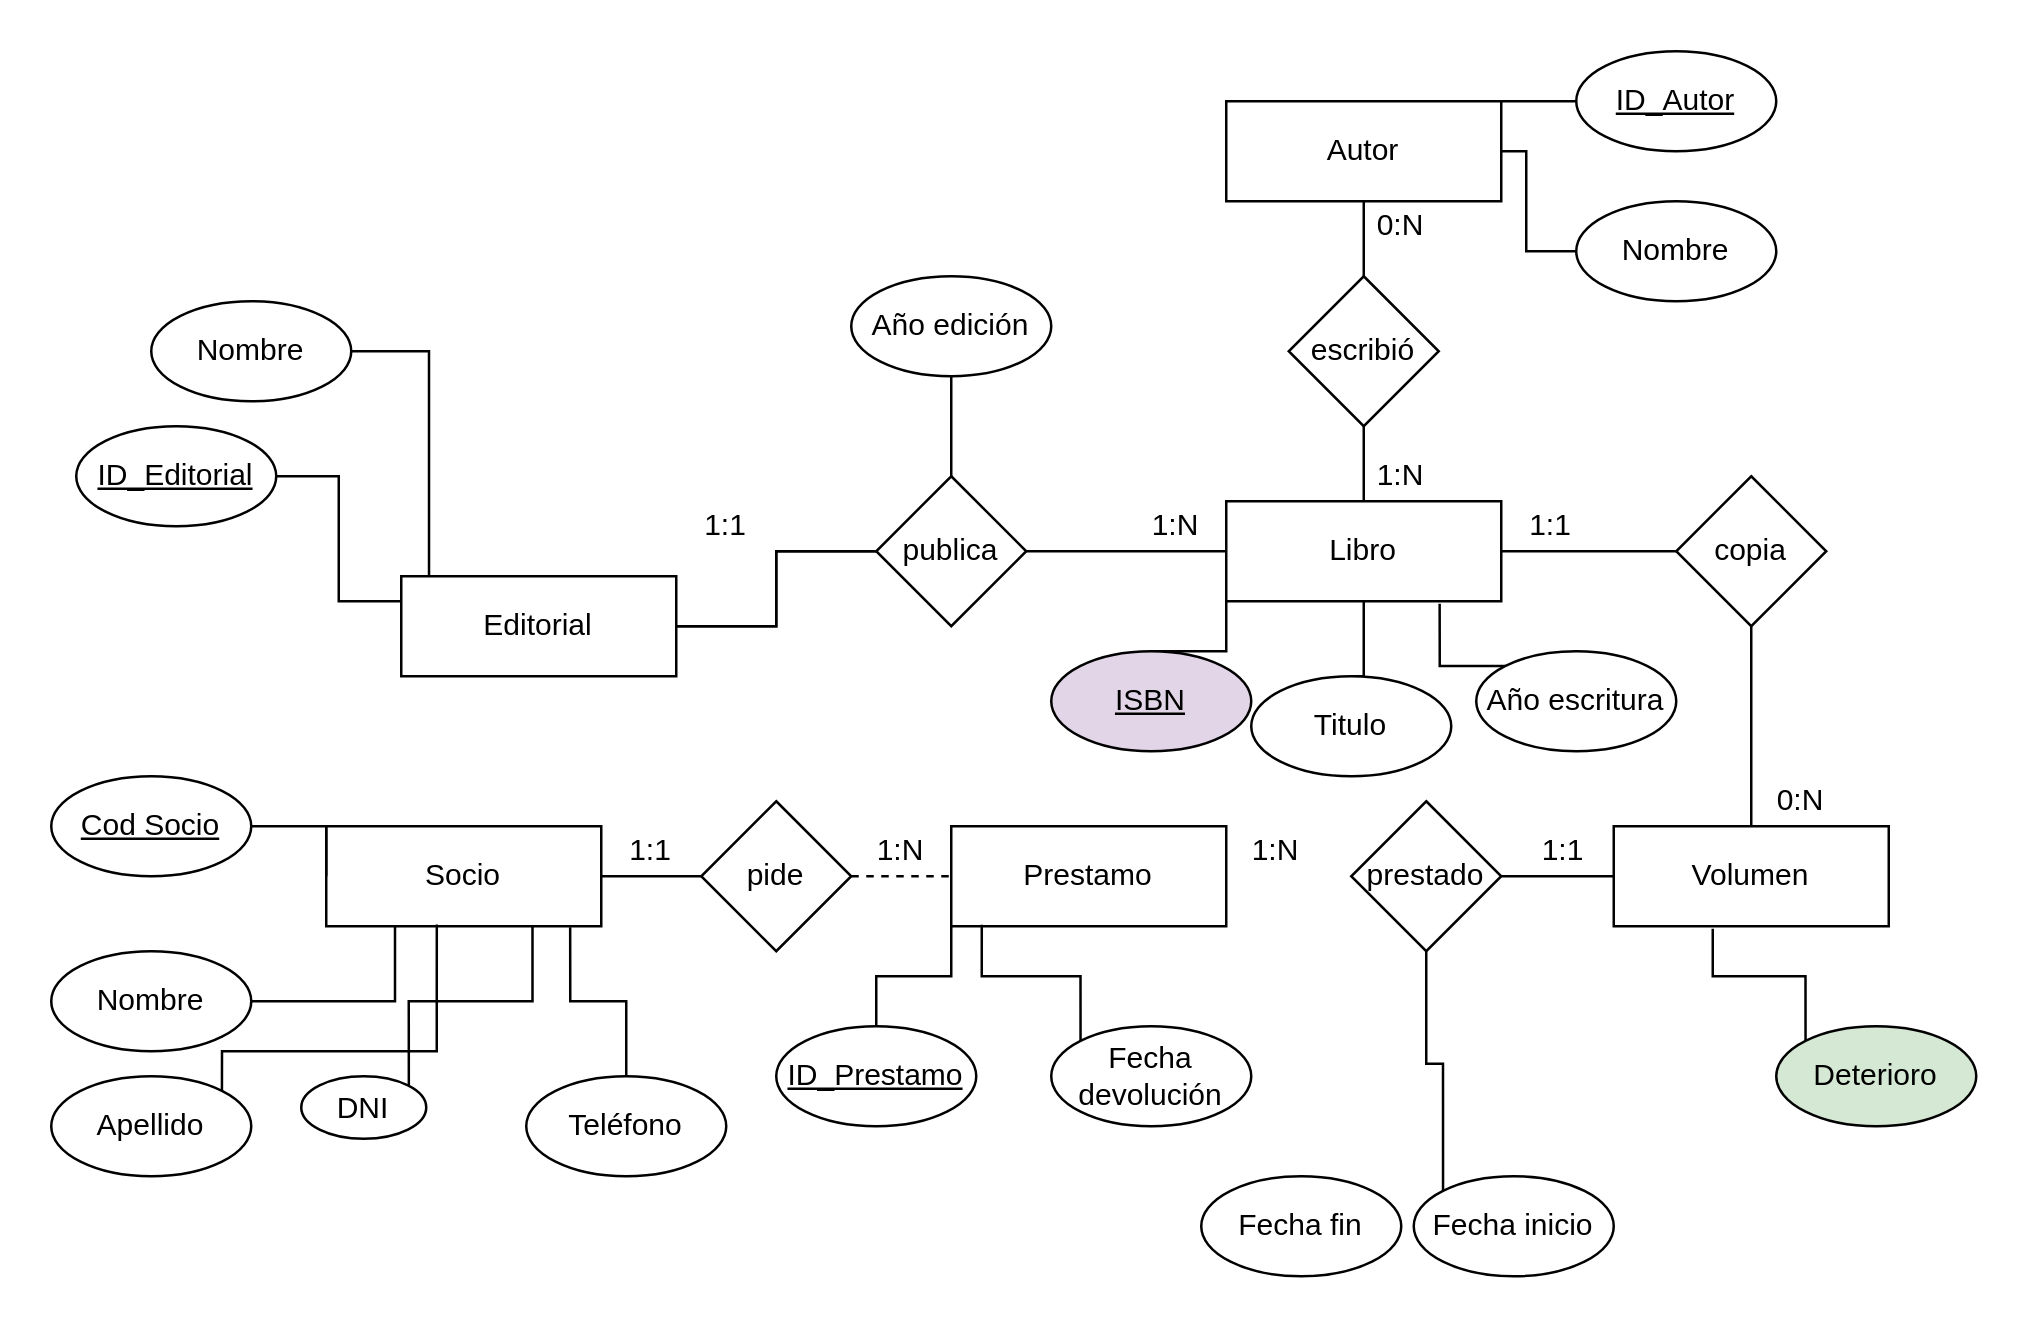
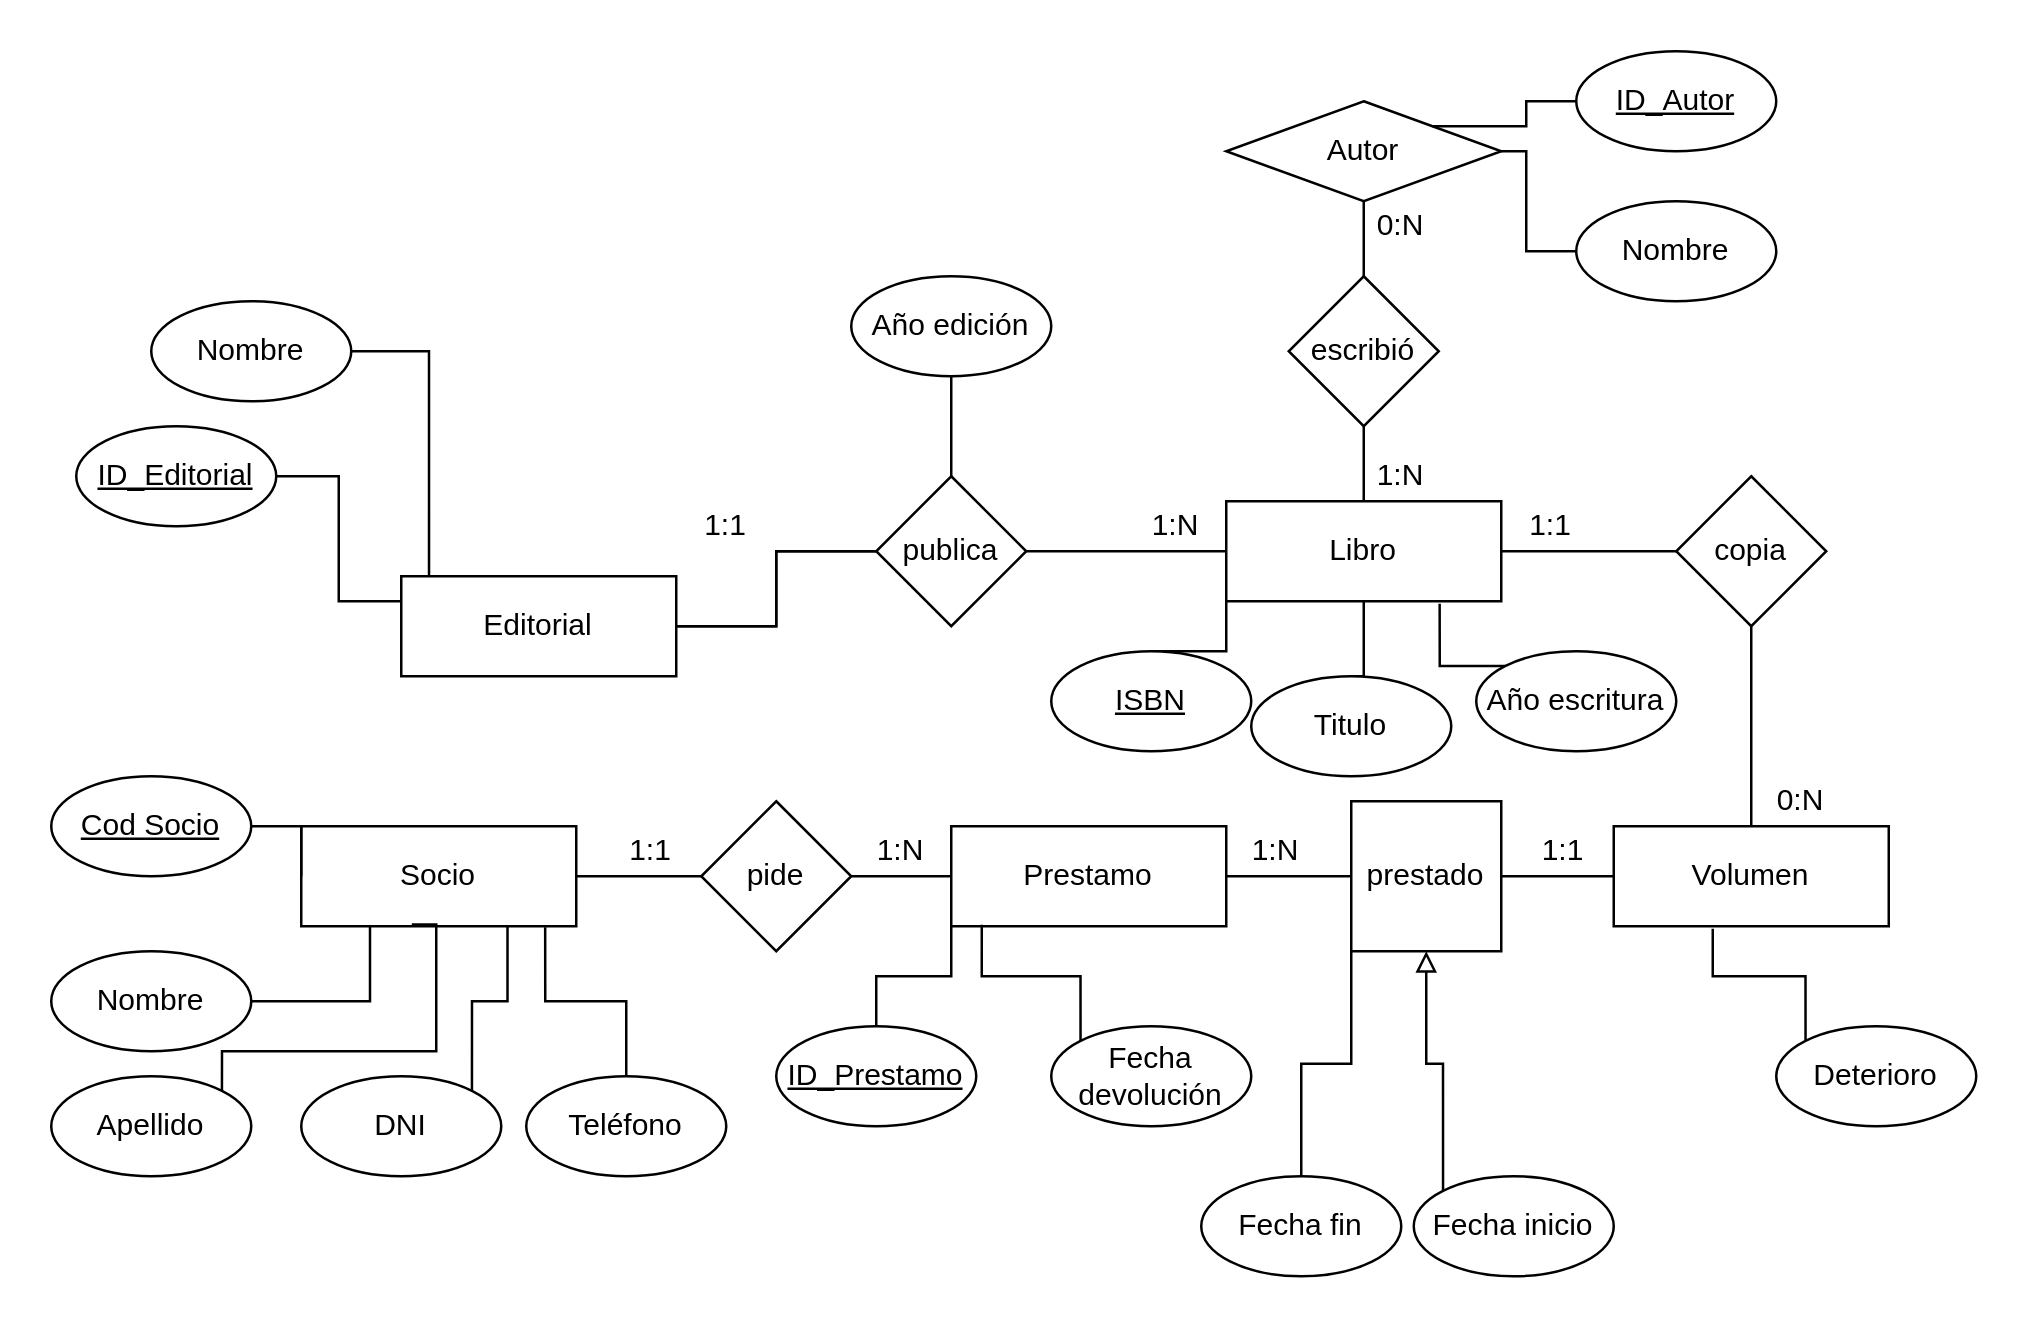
(1364, 151) -> (1364, 151)
(1151, 701) -> (1151, 701)
(464, 876) -> (439, 876)
(904, 876) -> (904, 876)
none -> (1288, 876)
(1426, 876) -> (1426, 876)
(1426, 963) -> (1426, 973)
none -> (1326, 1064)
(1876, 1076) -> (1876, 1076)
(364, 1108) -> (401, 1126)
